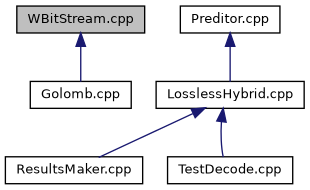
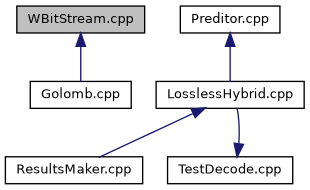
(221, 139) -> (239, 126)
